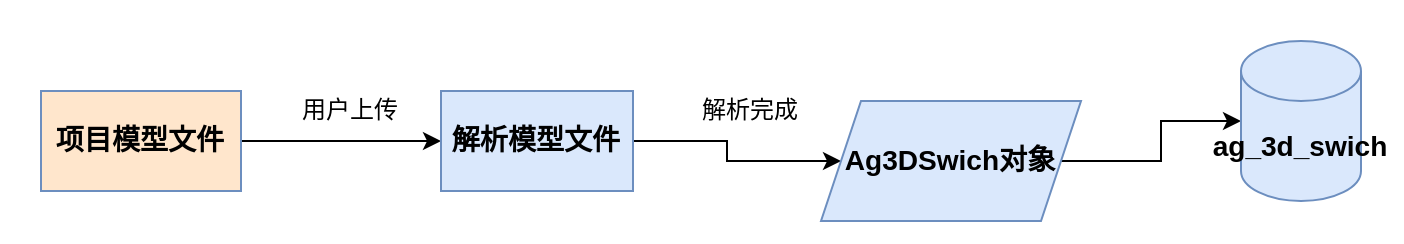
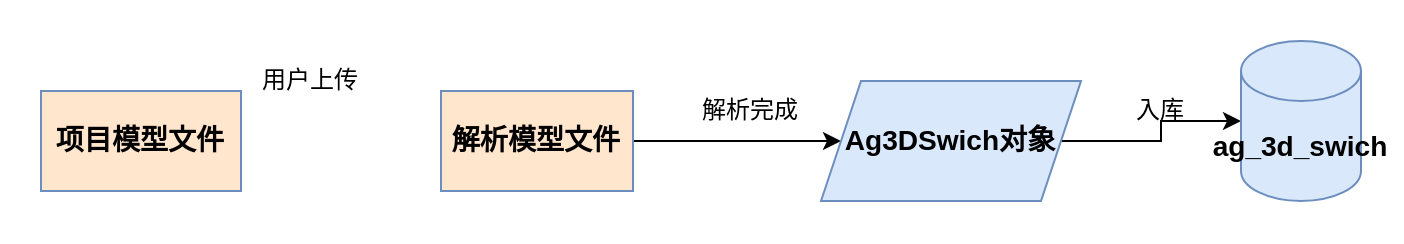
(351, 111) -> (311, 81)
none -> (1161, 111)
(334, 141) -> none
(537, 141) -> (537, 141)
(951, 161) -> (951, 141)
